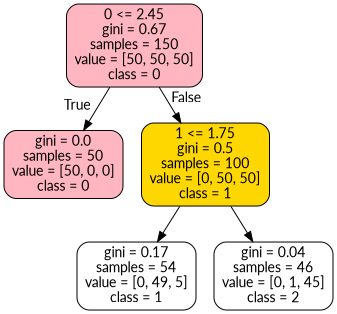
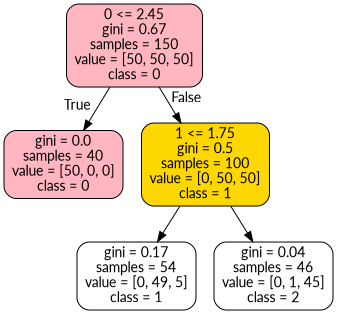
(64, 164) -> (64, 164)
